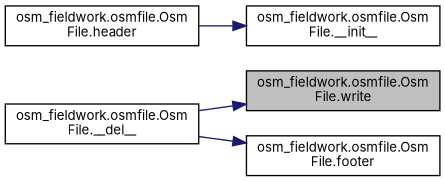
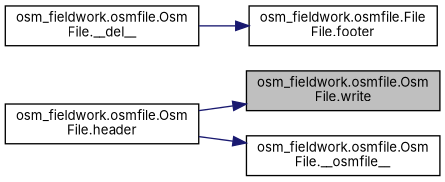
(343, 26) -> (343, 156)
(216, 108) -> (216, 108)
(343, 156) -> (343, 26)
